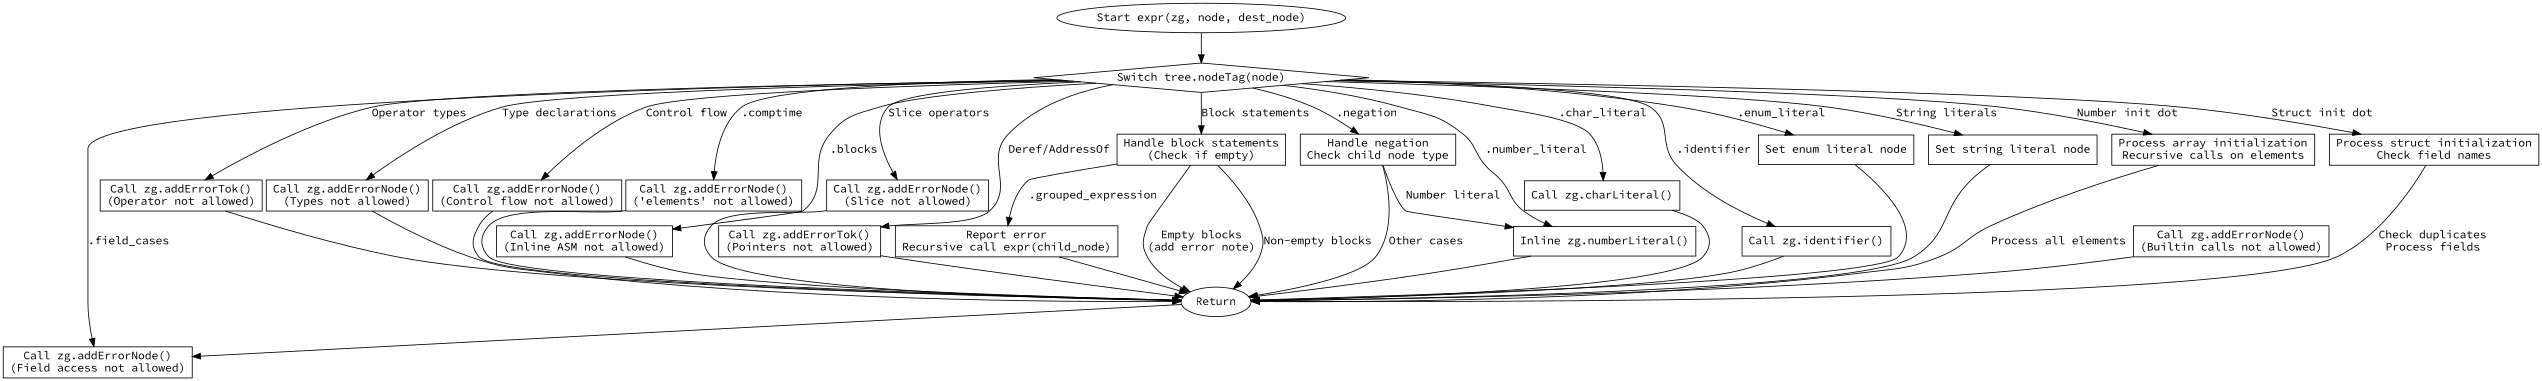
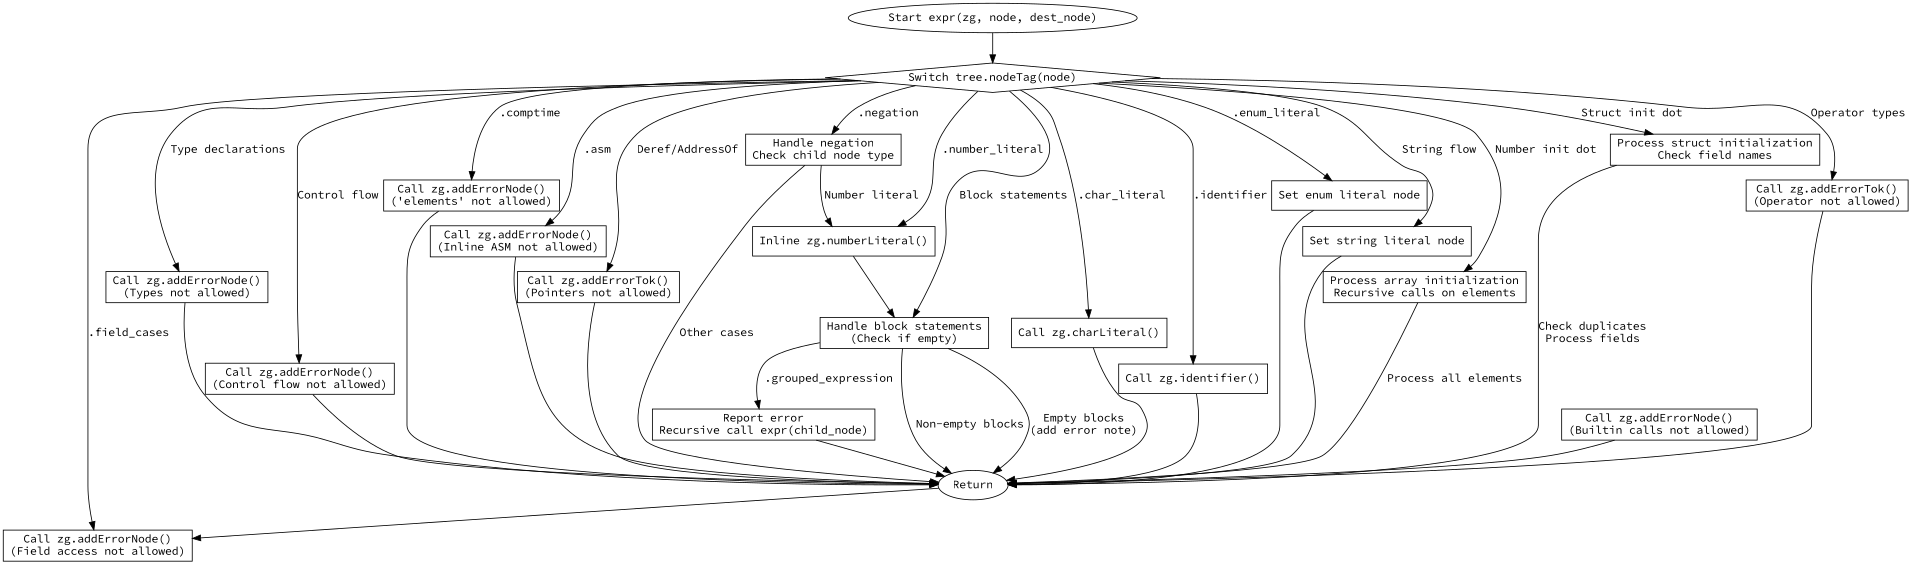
(1947, 113) -> (1439, 150)
(854, 150) -> (598, 150)
(908, 196) -> none
(1395, 278) -> (872, 283)
